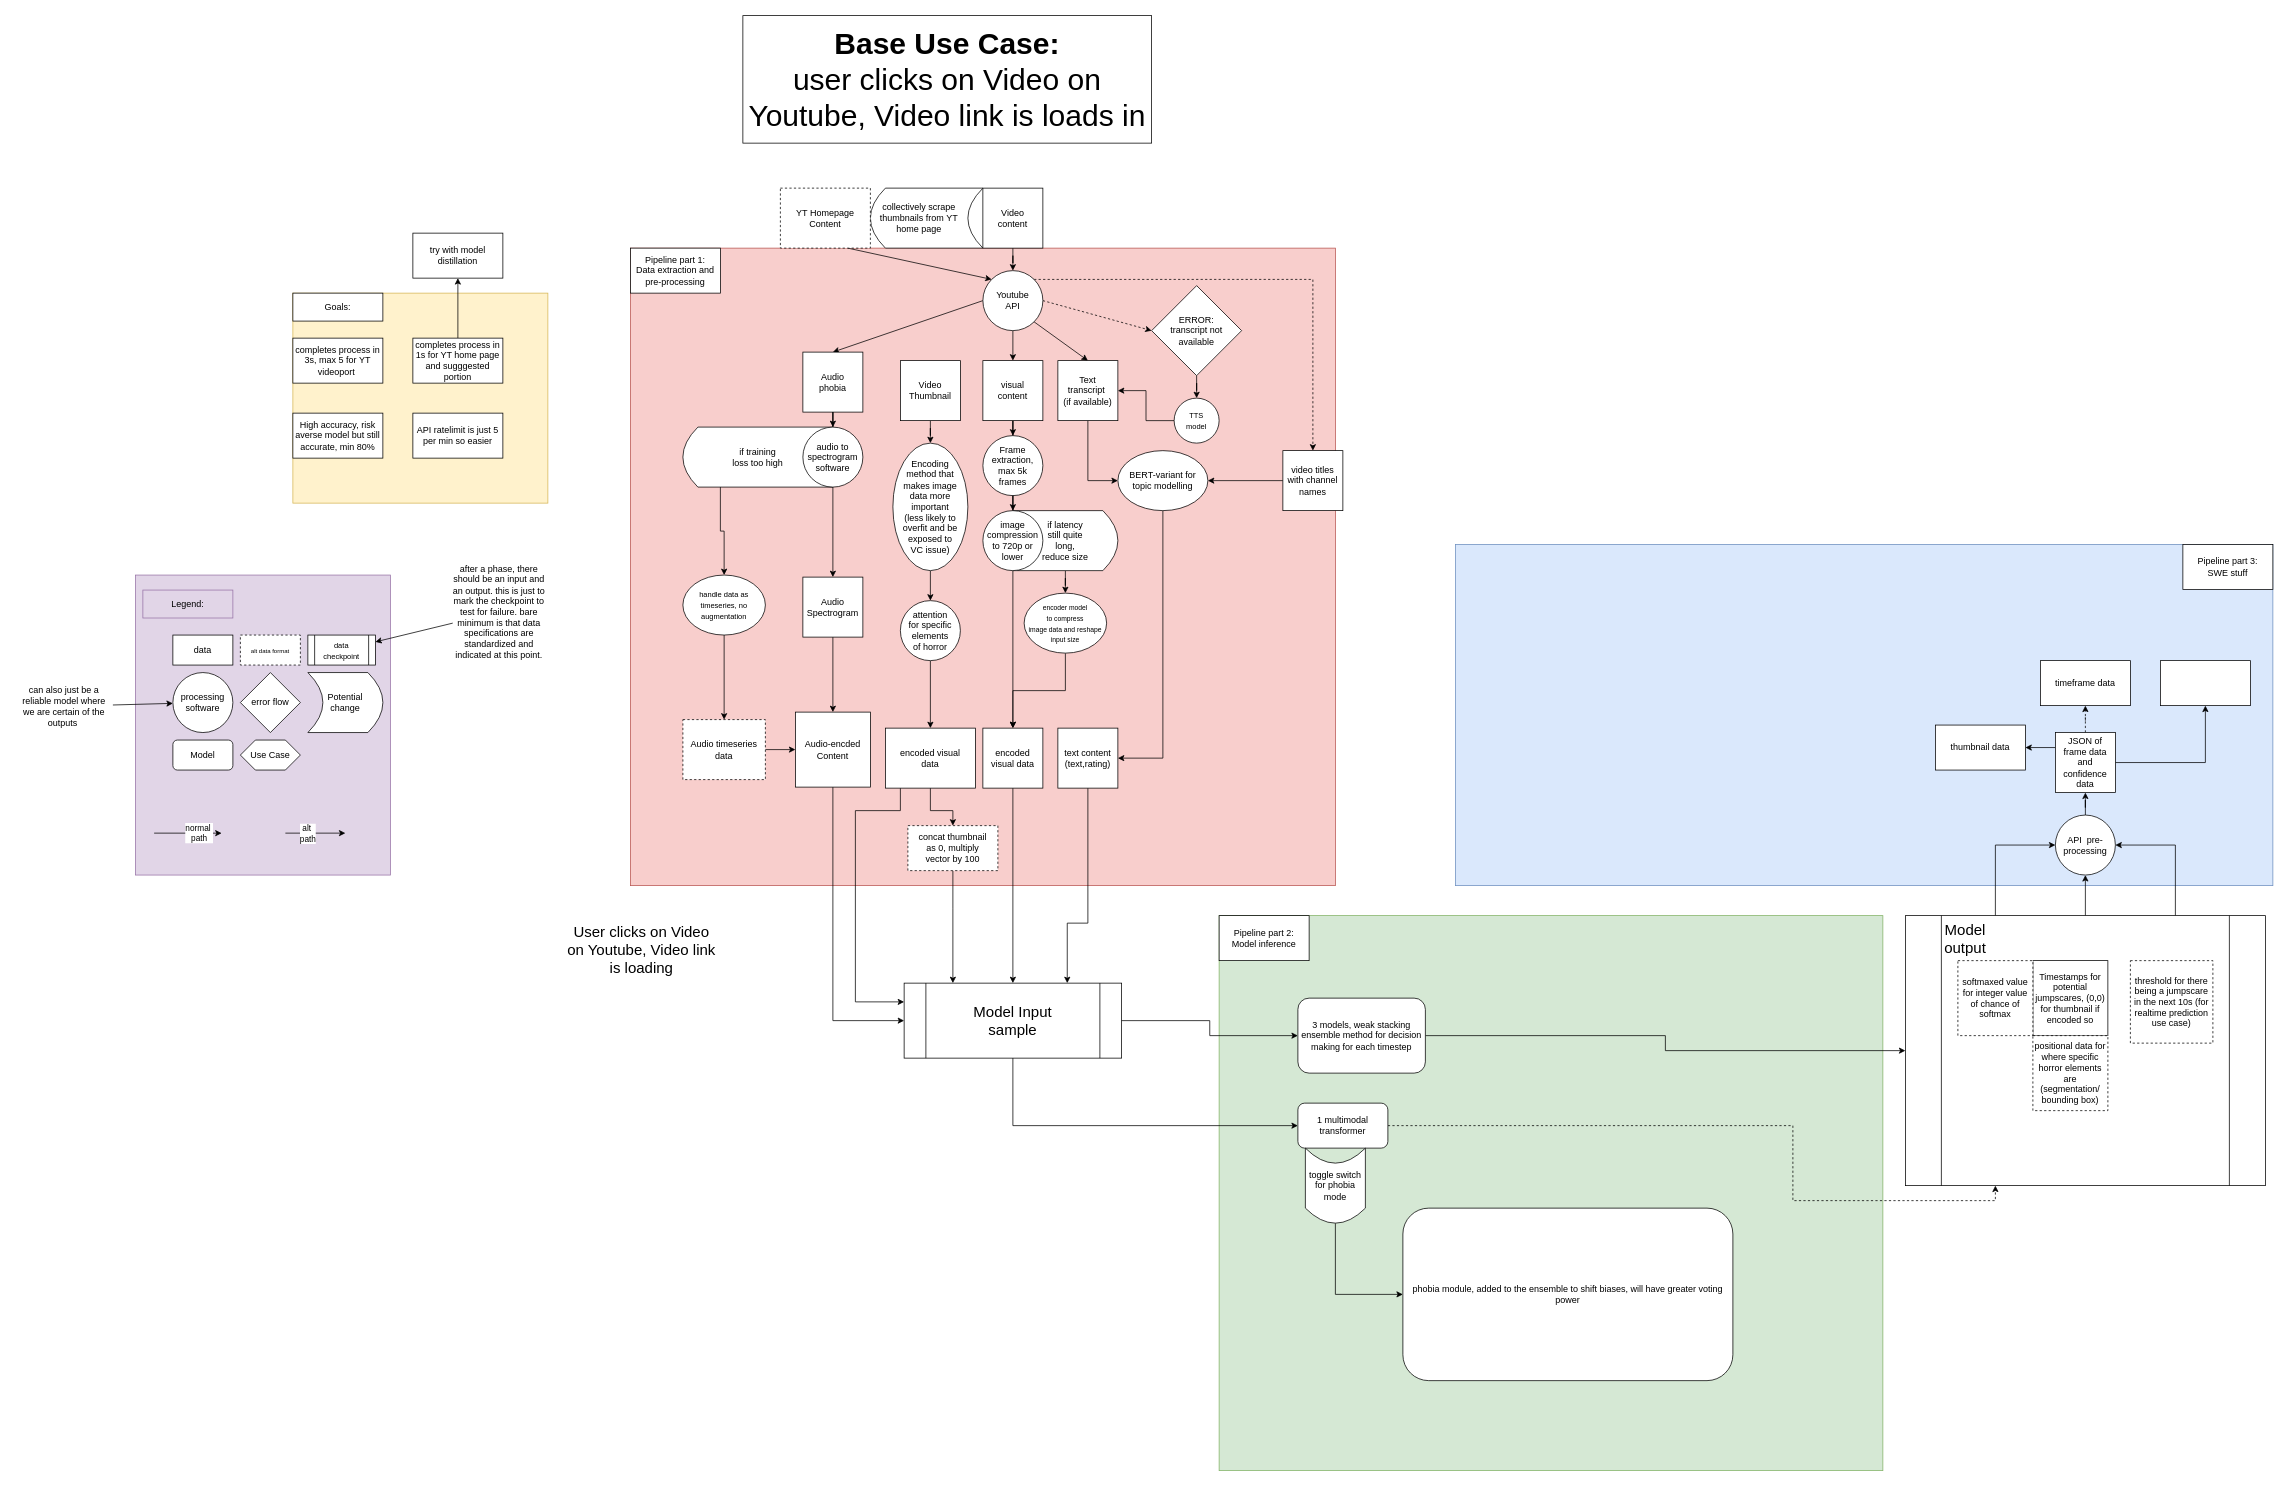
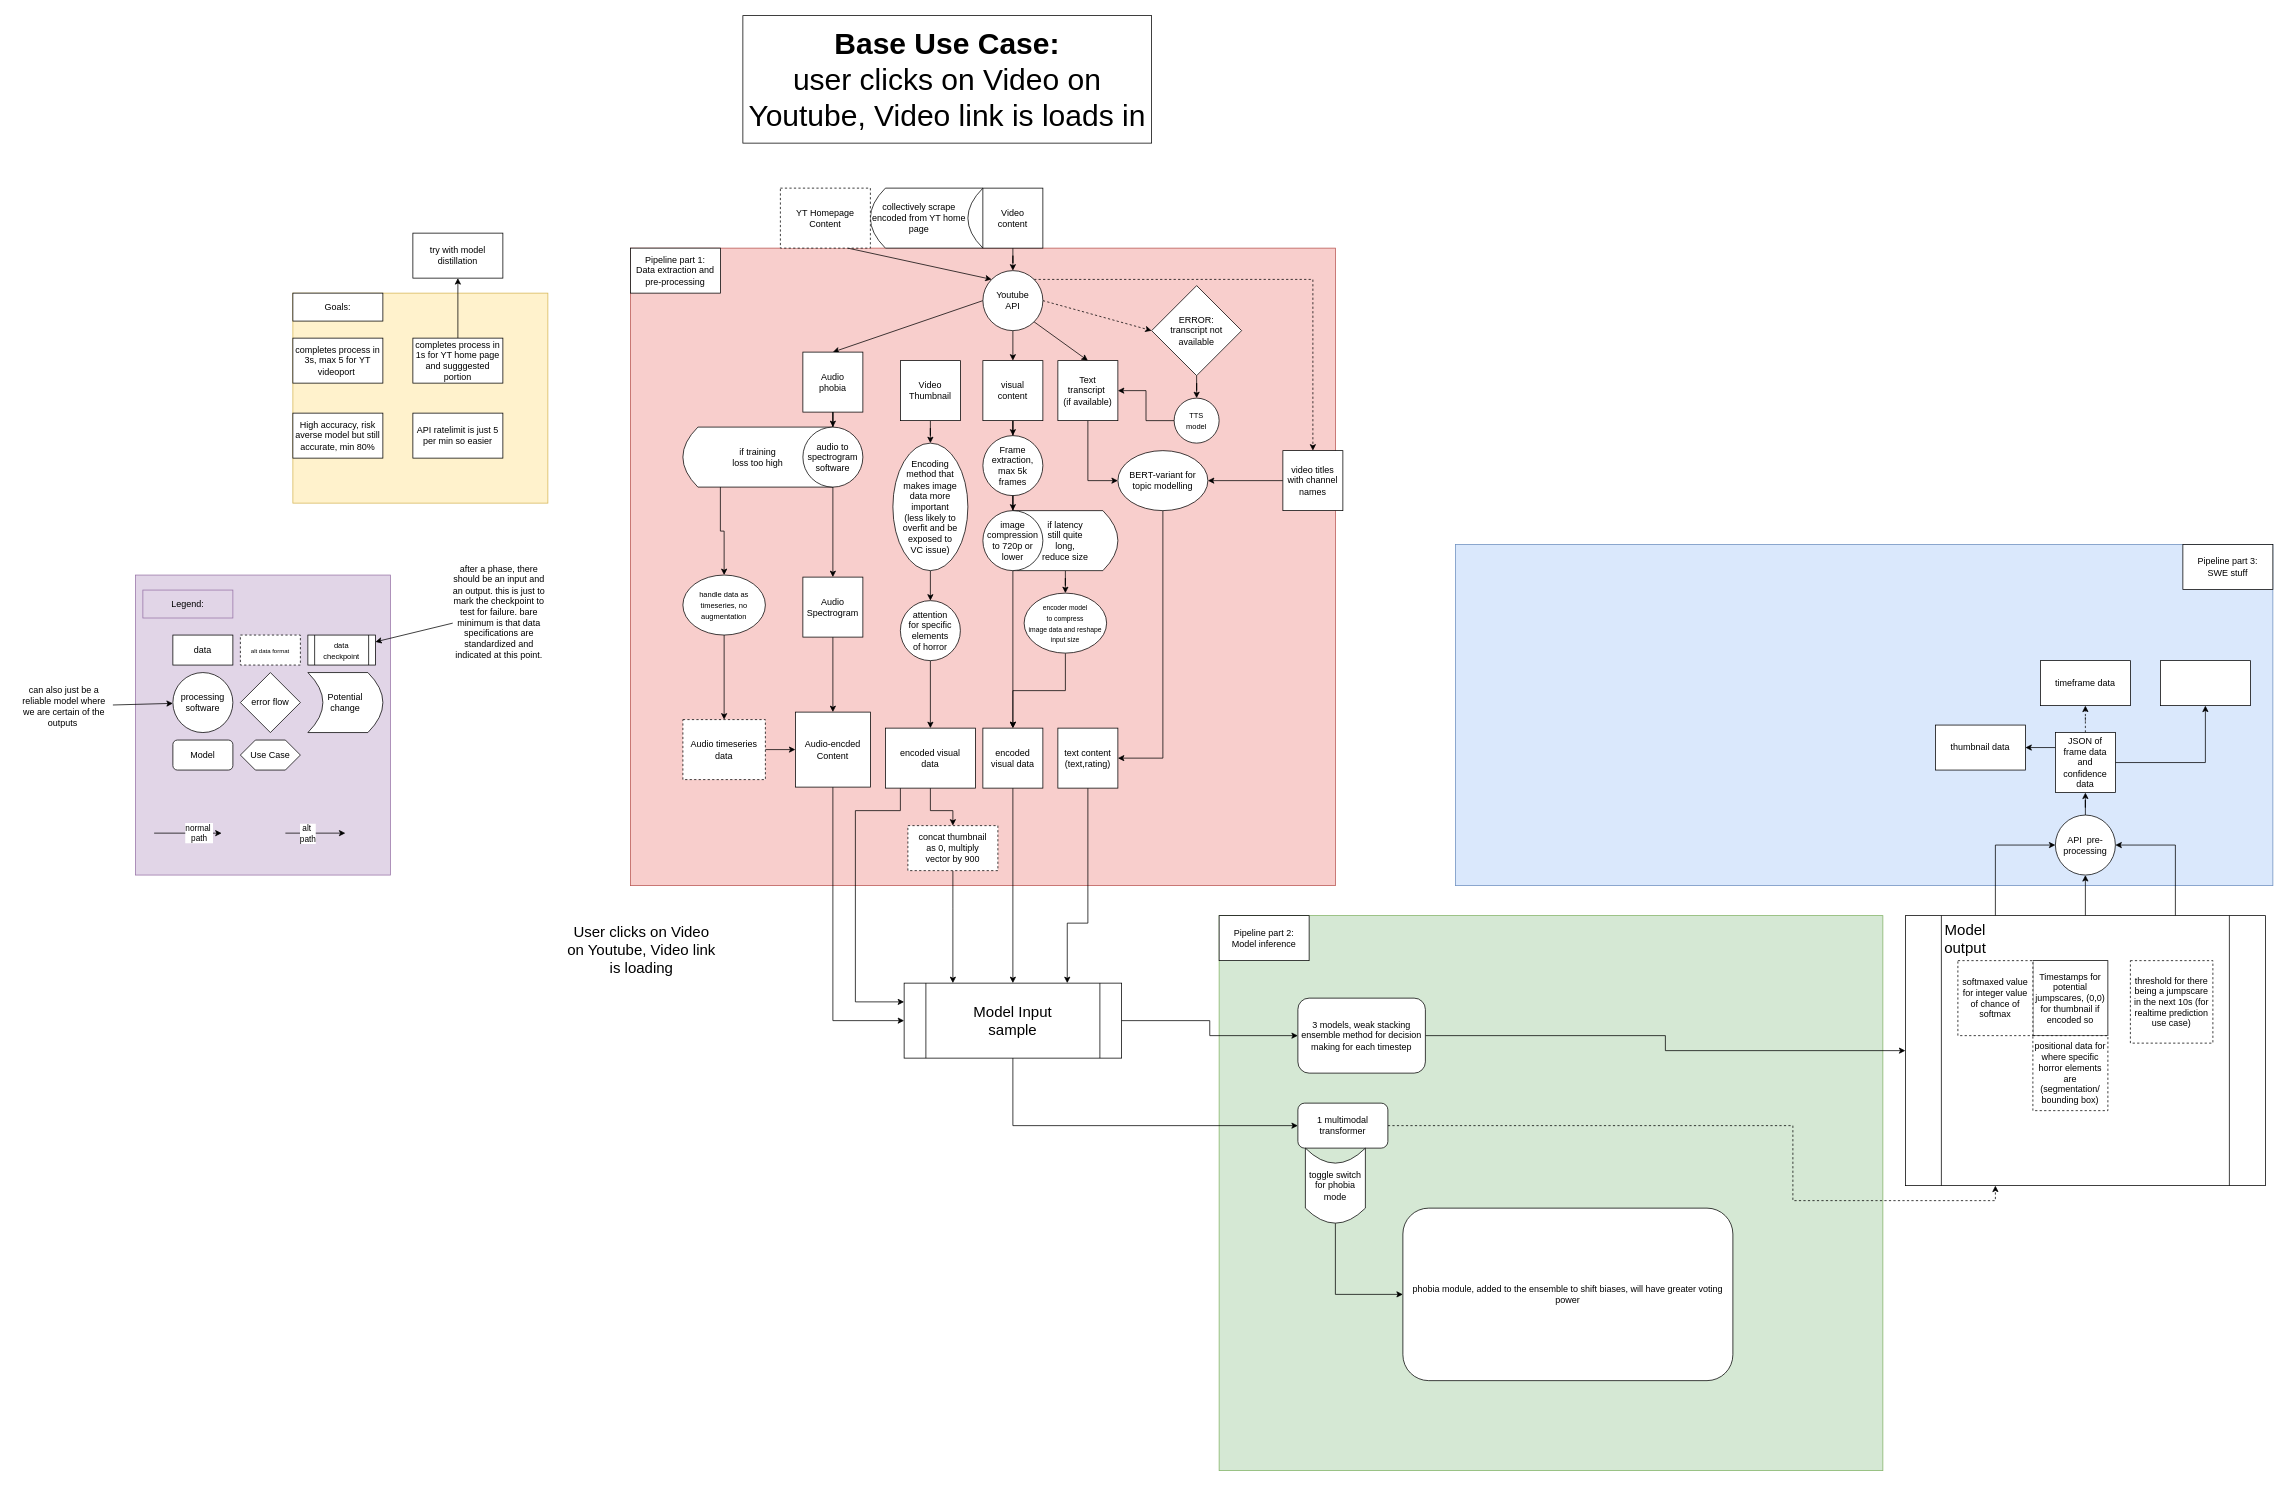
(919, 218) -> (919, 218)
(953, 848) -> (953, 848)
